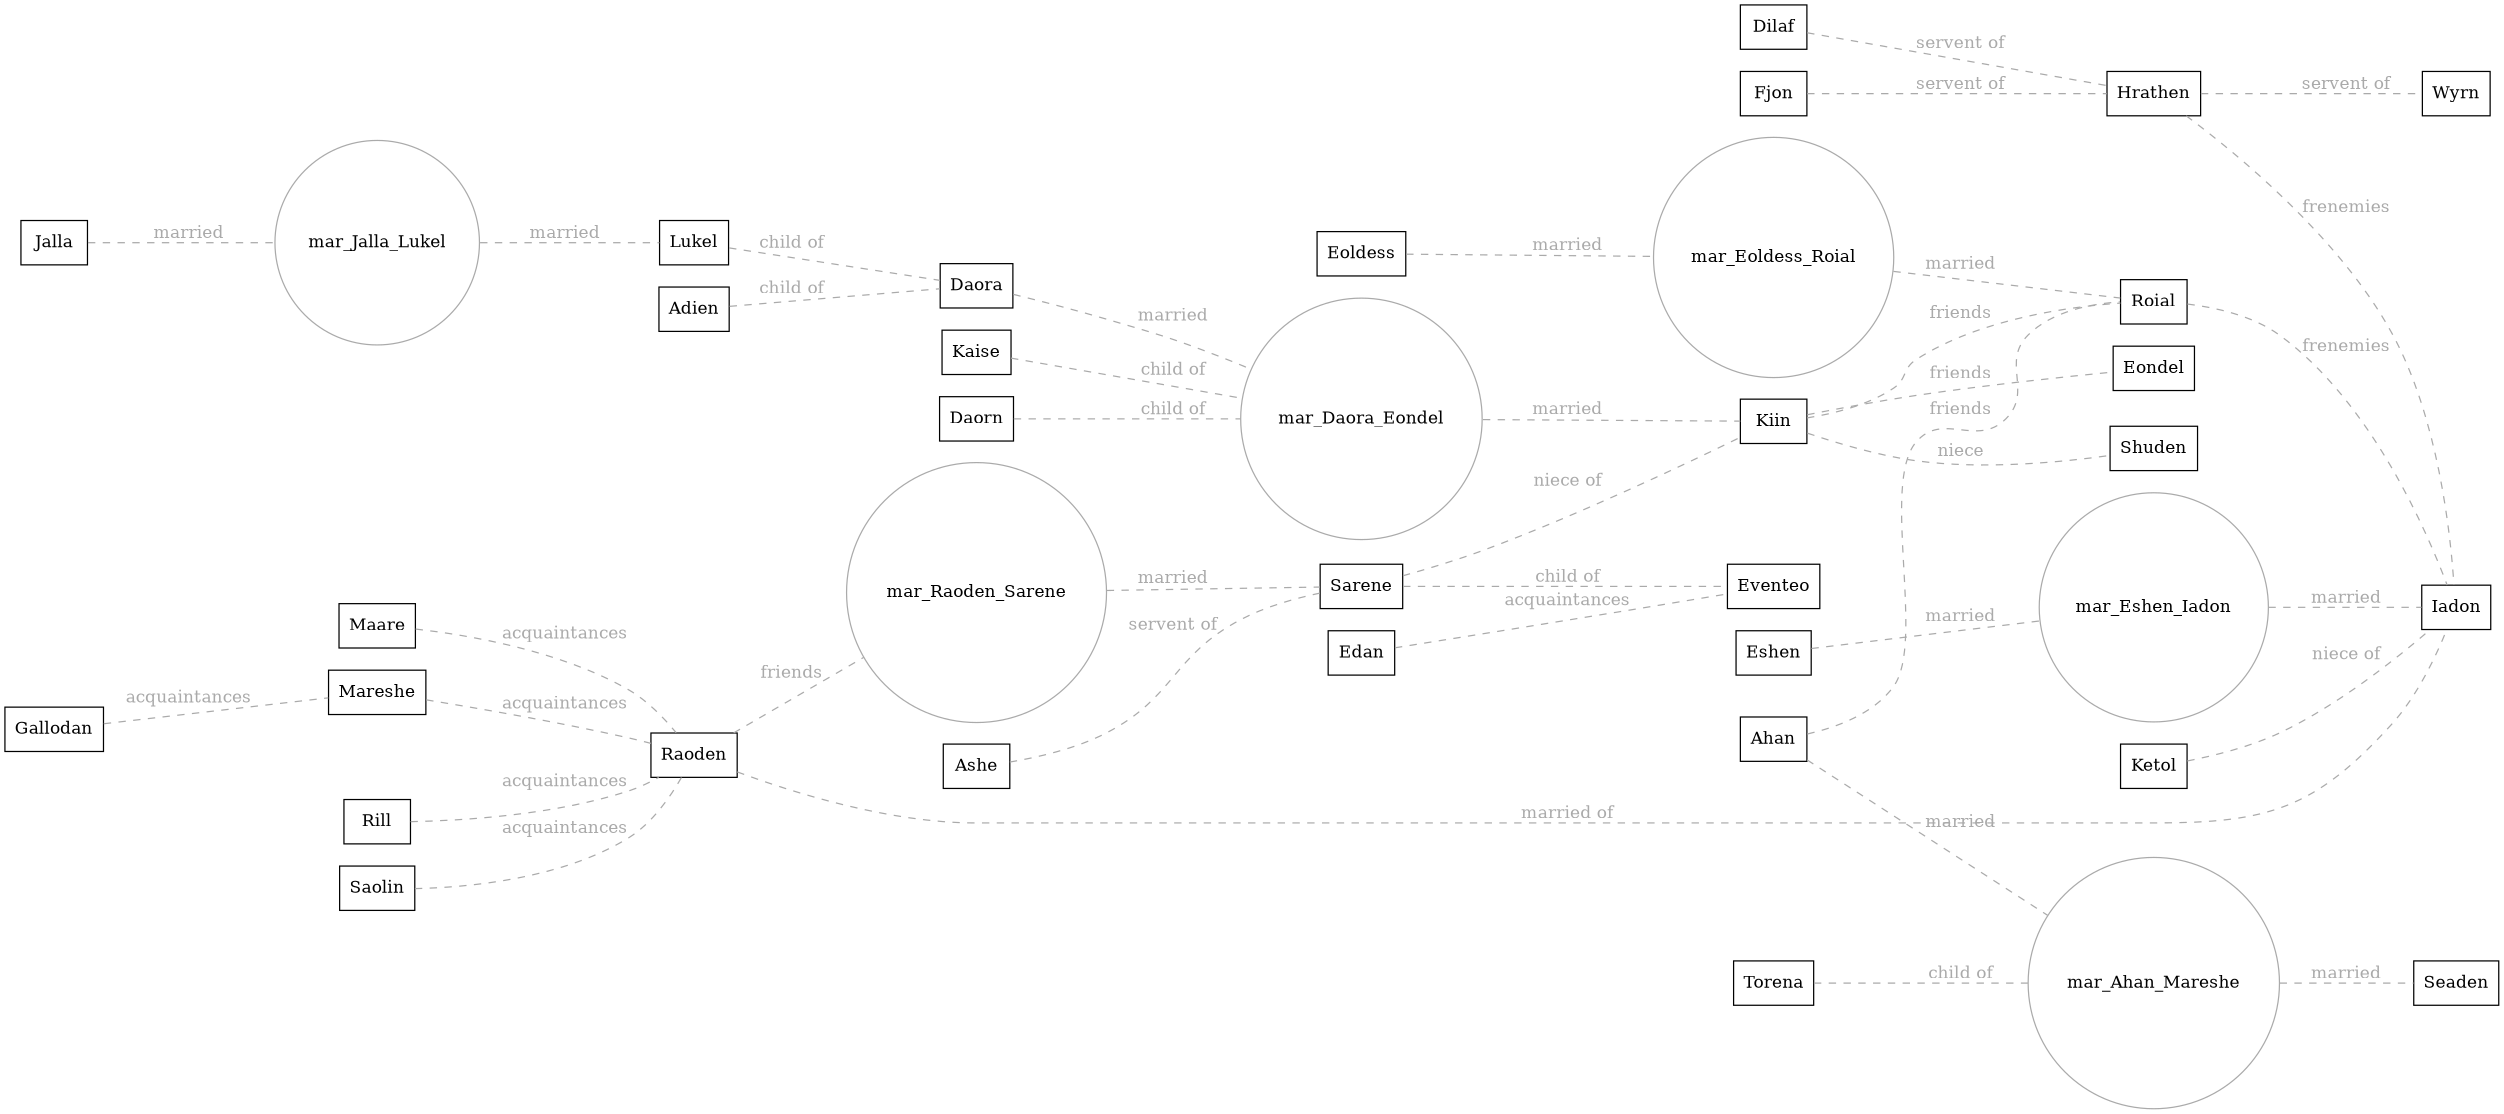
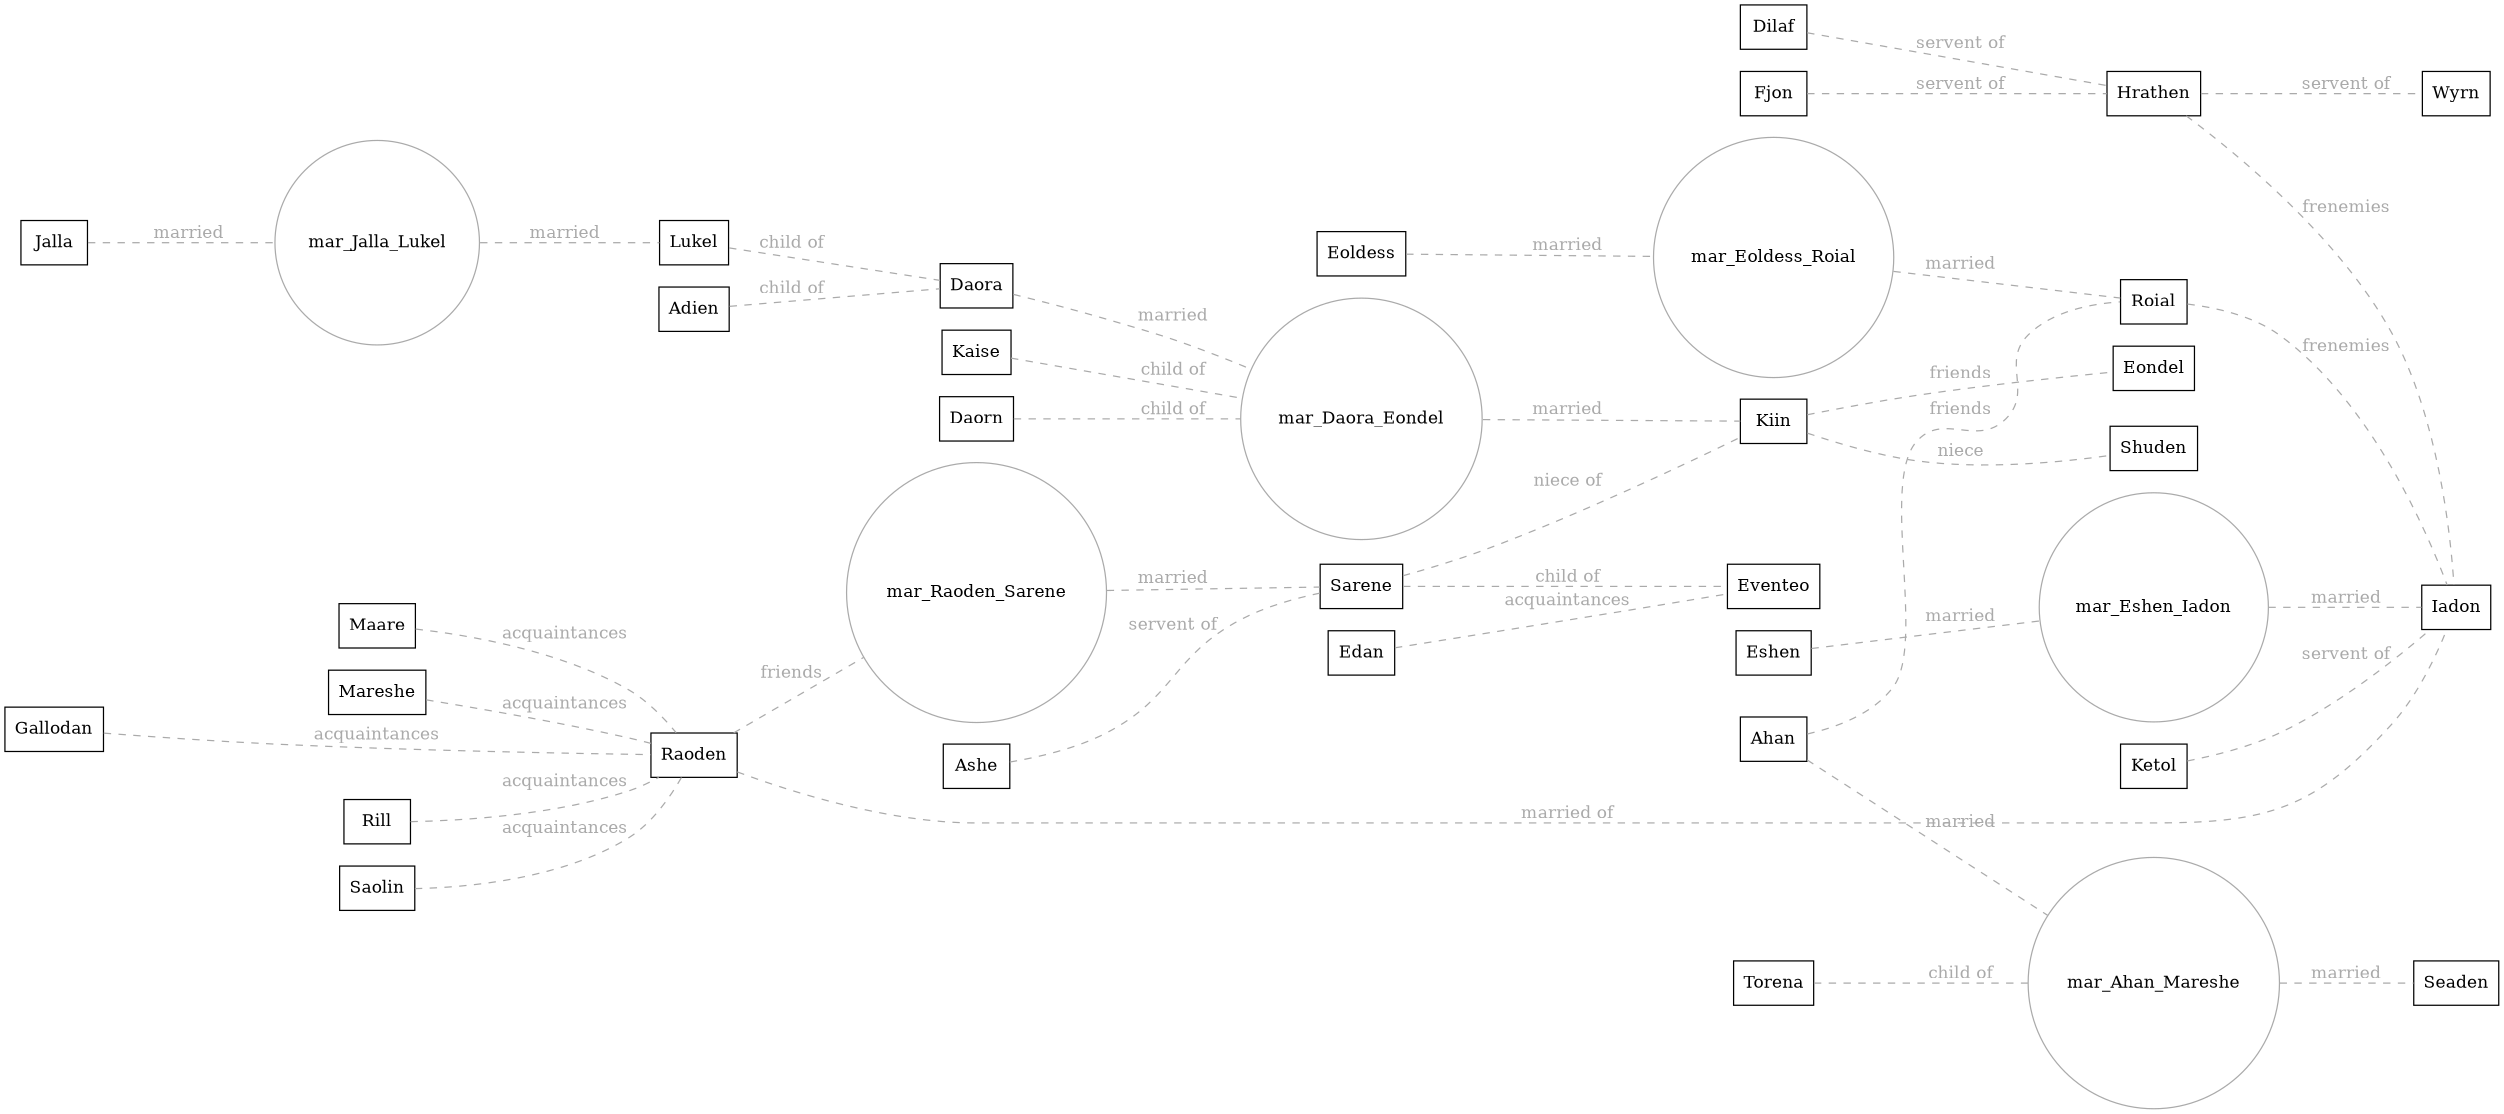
(1954, 340) -> none
(2347, 655) -> (2347, 655)
(216, 711) -> (377, 748)
